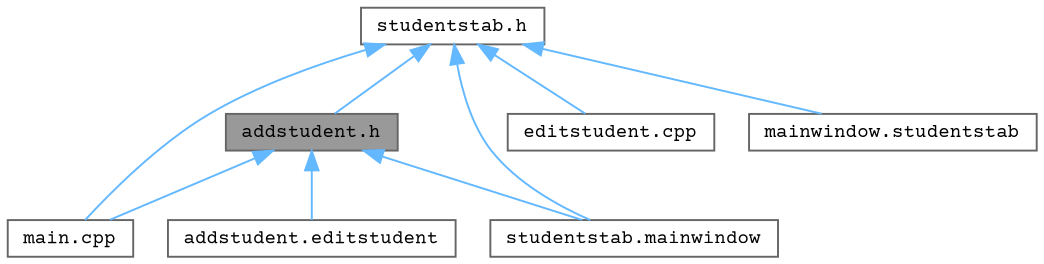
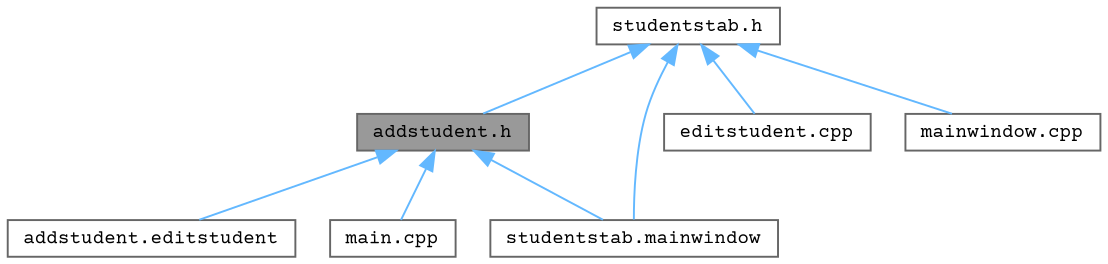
(212, 113) -> none
(893, 132) -> (1003, 132)
